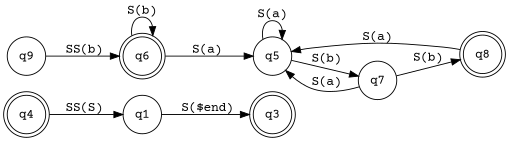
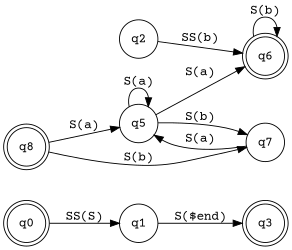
(26, 56) -> (139, 39)
(205, 56) -> (196, 93)
(424, 69) -> (144, 165)
(26, 115) -> (26, 223)
